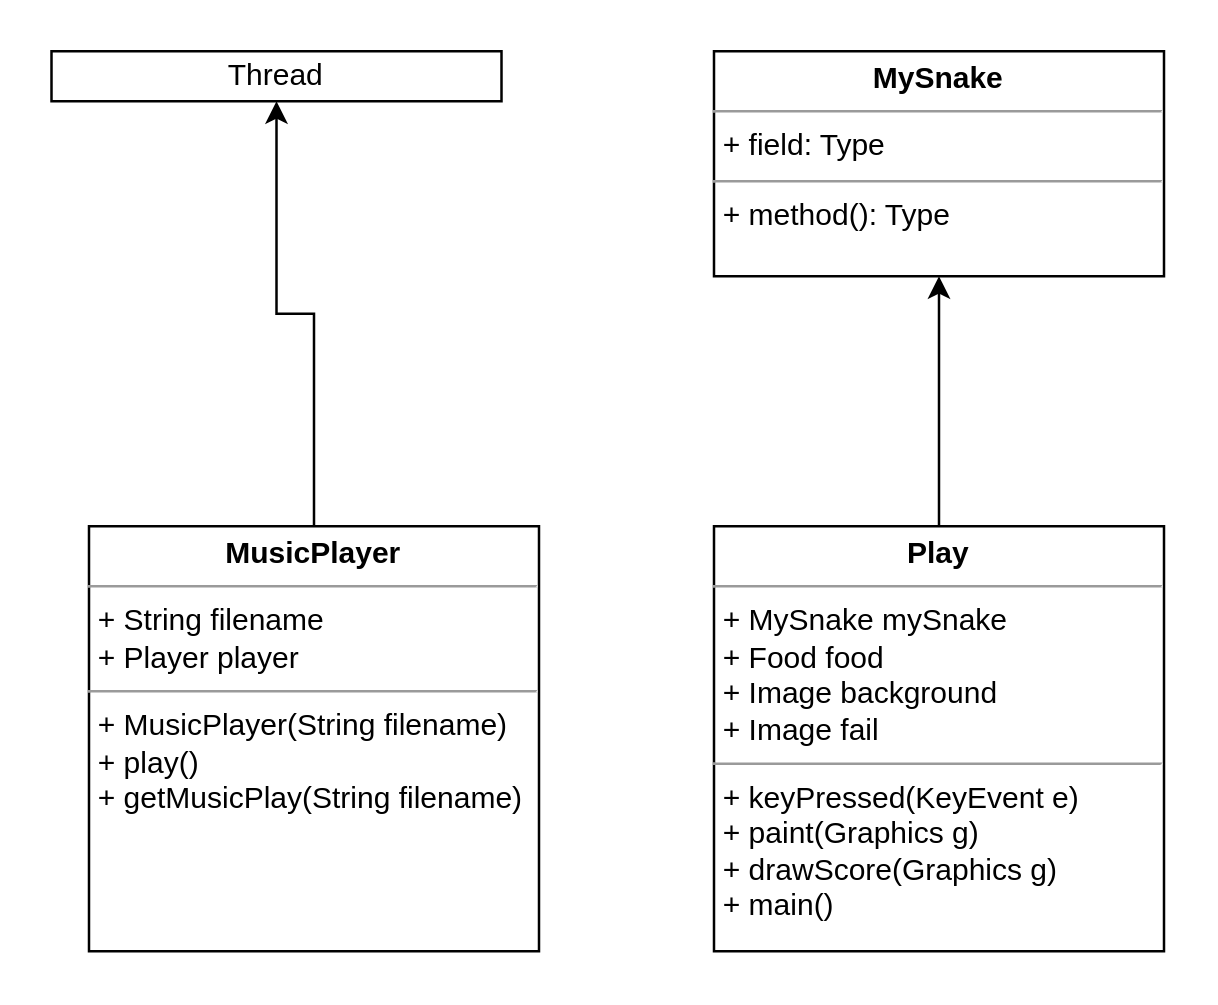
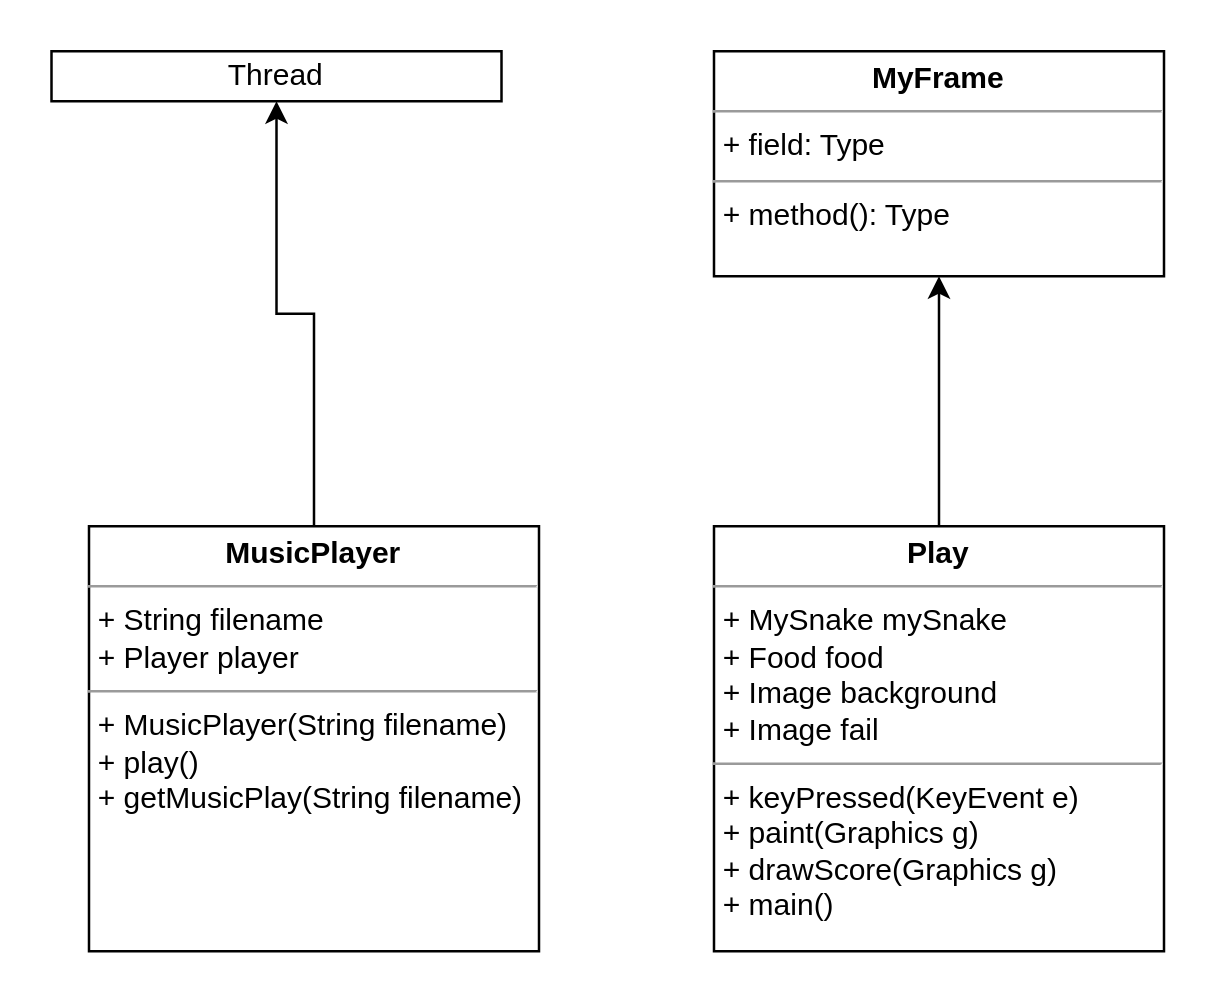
(836, 105) -> (836, 105)
